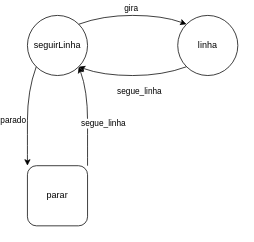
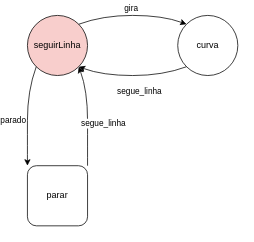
(57, 45) -> (57, 45)
(207, 45) -> (207, 45)
